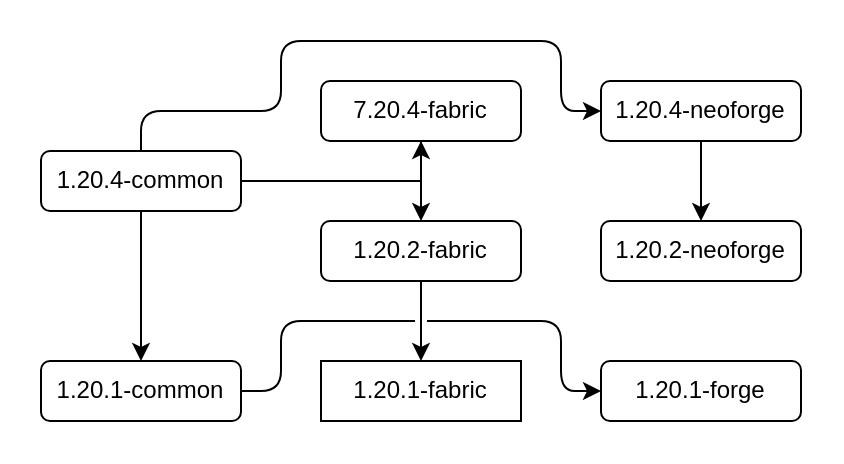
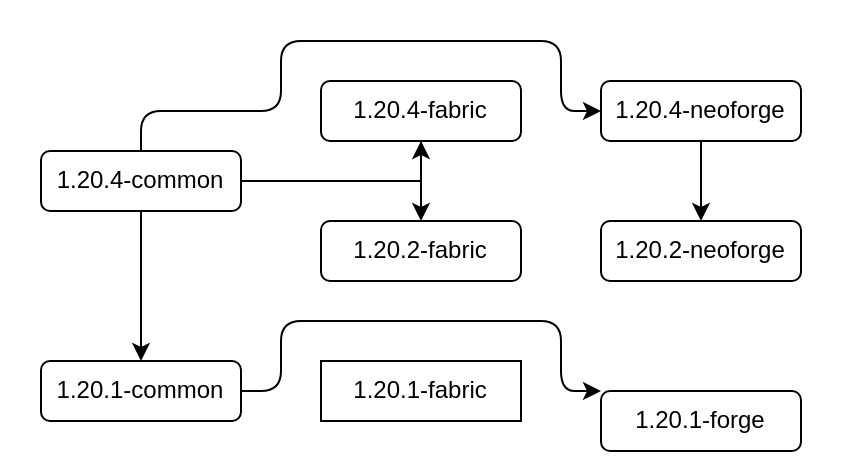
(421, 111) -> (421, 111)
(421, 314) -> none
(701, 391) -> (701, 421)
